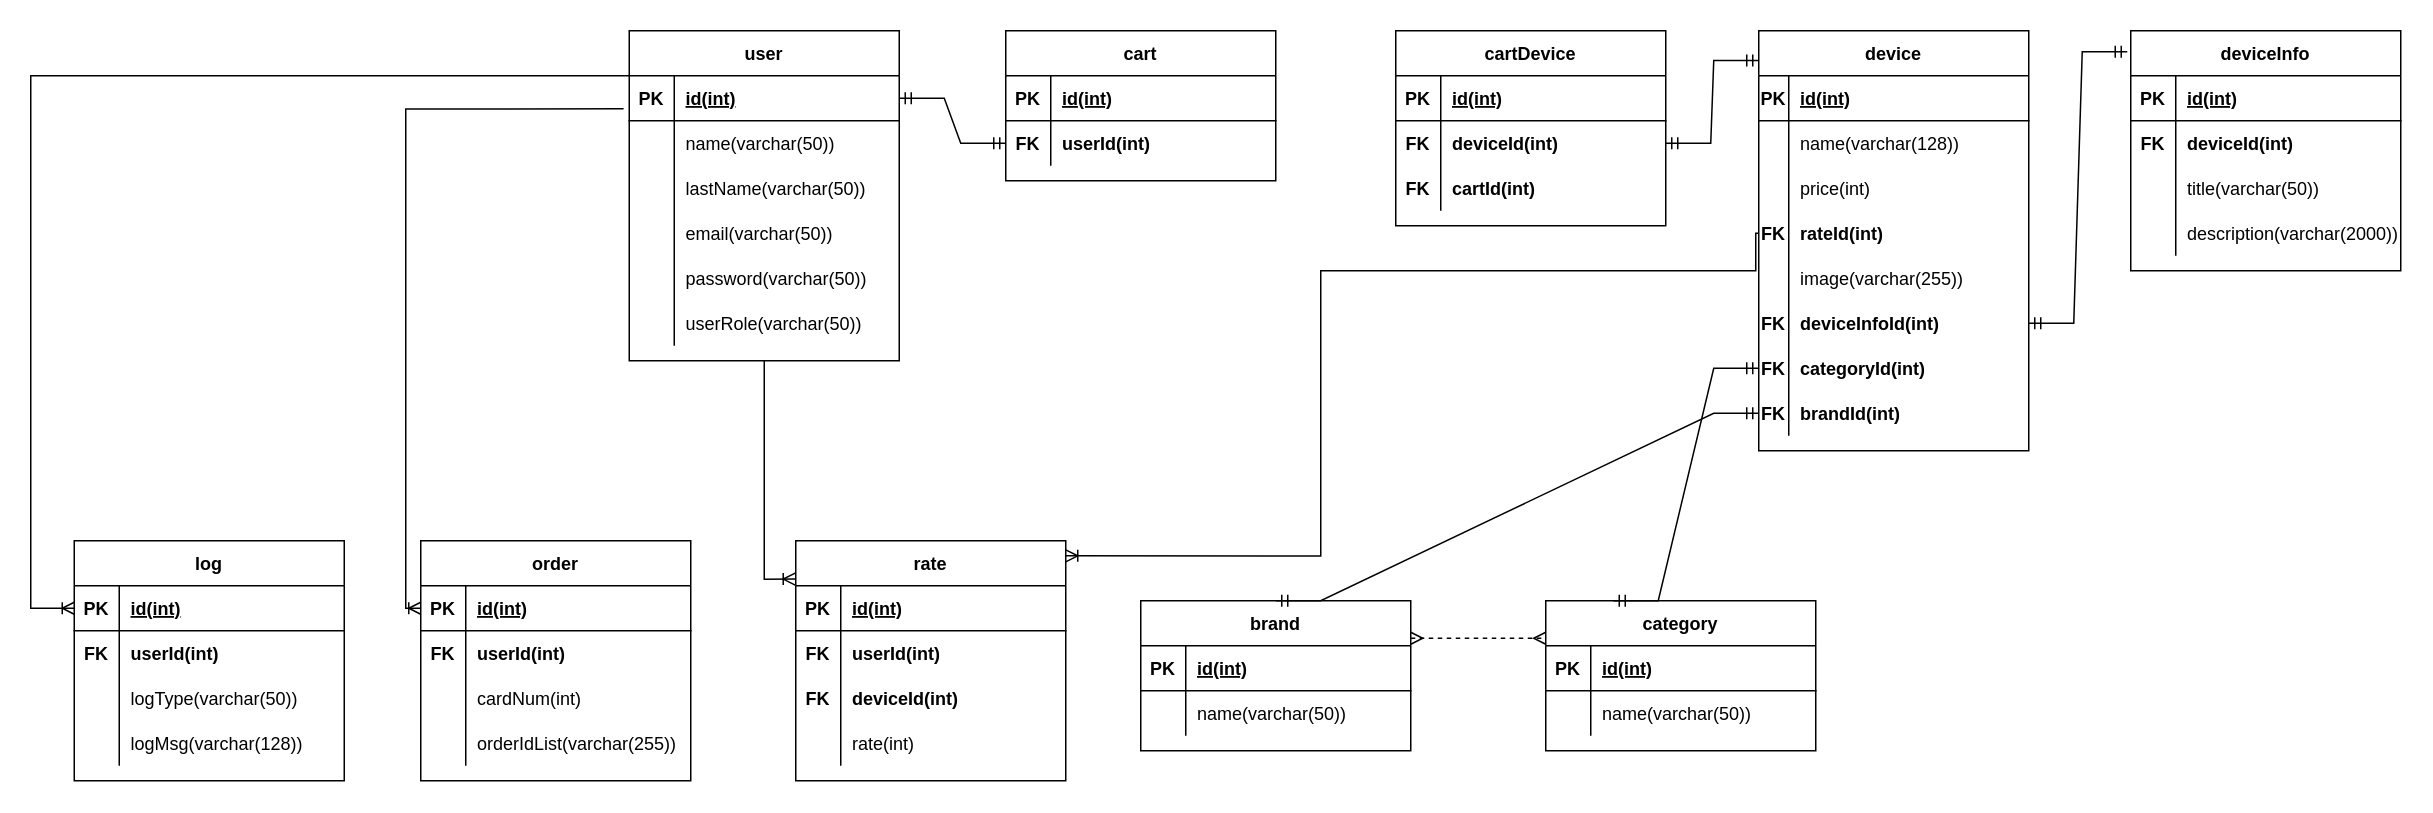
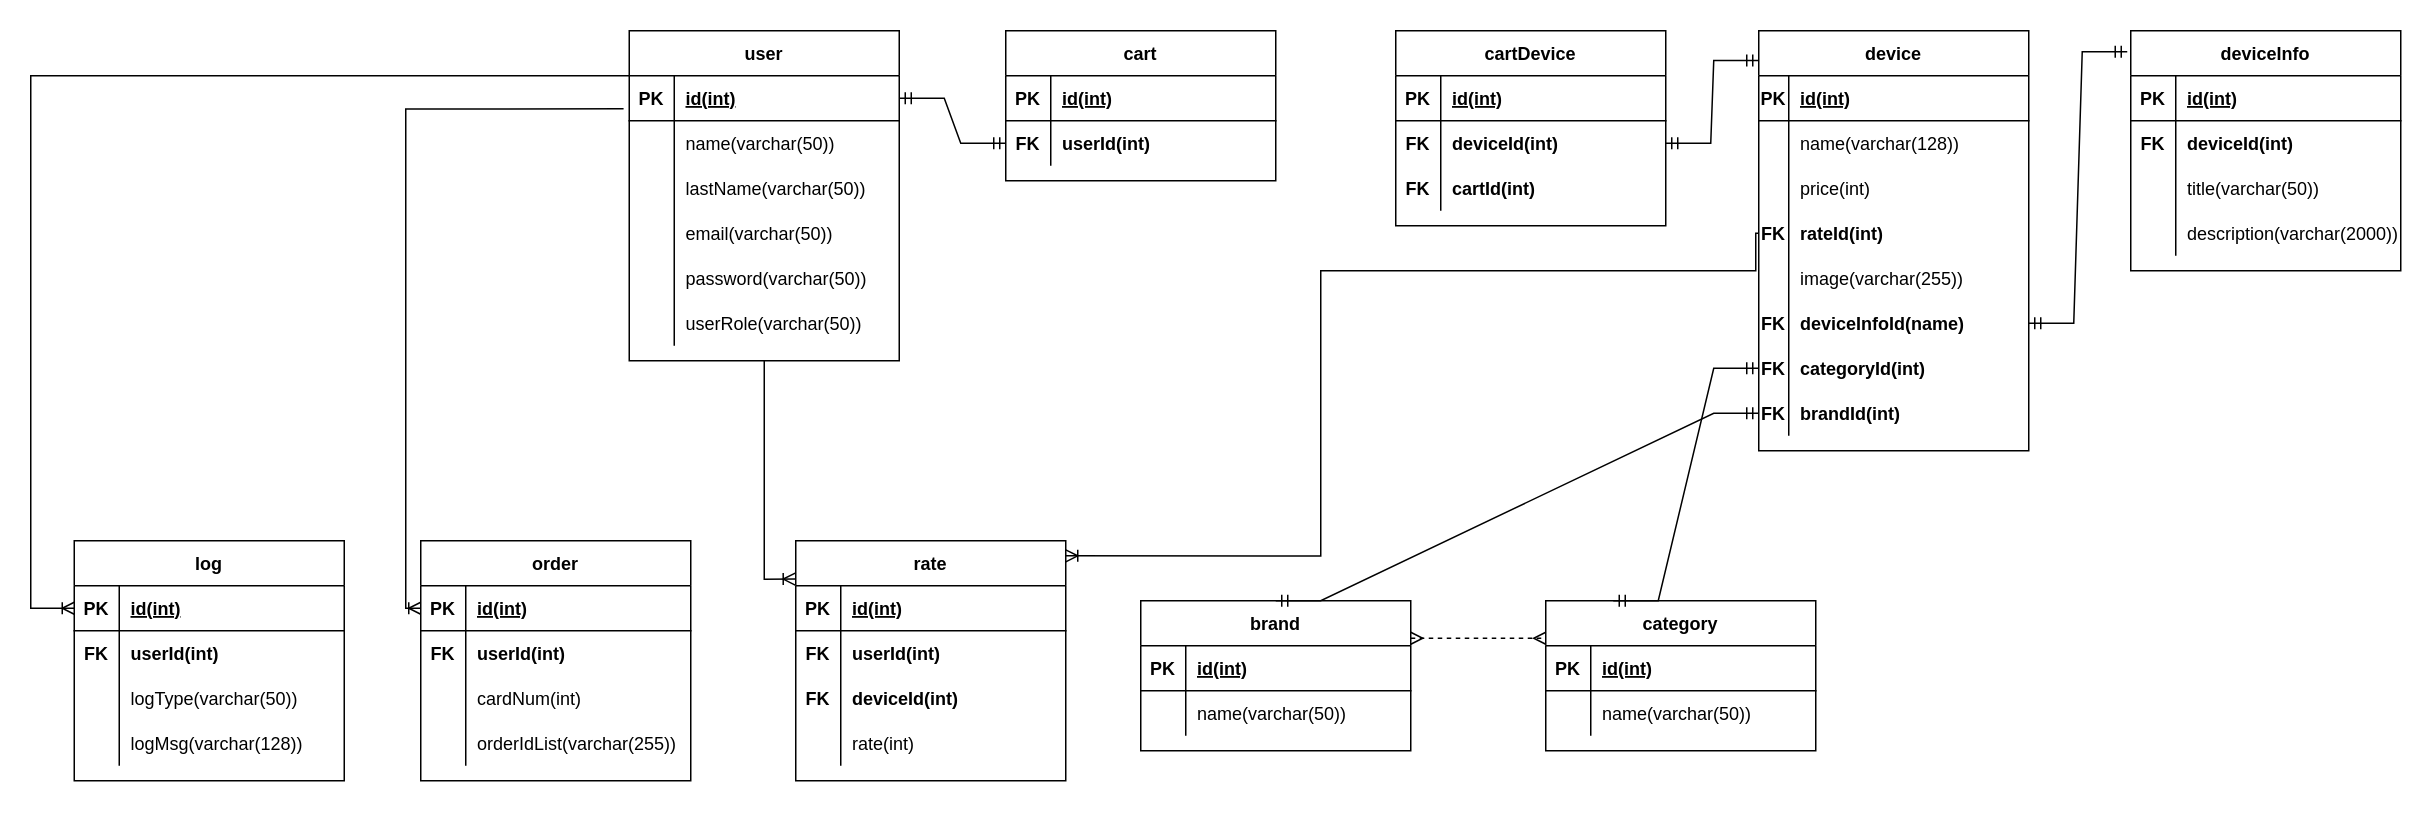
(1881, 324) -> (1888, 324)
